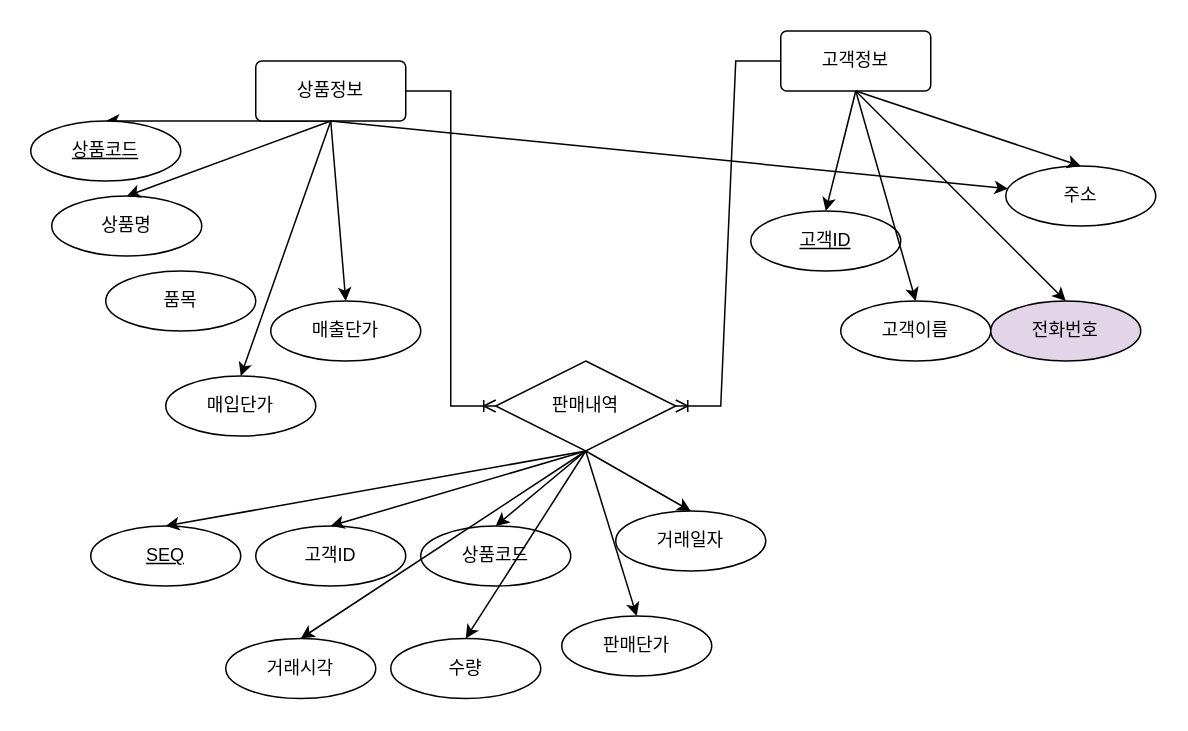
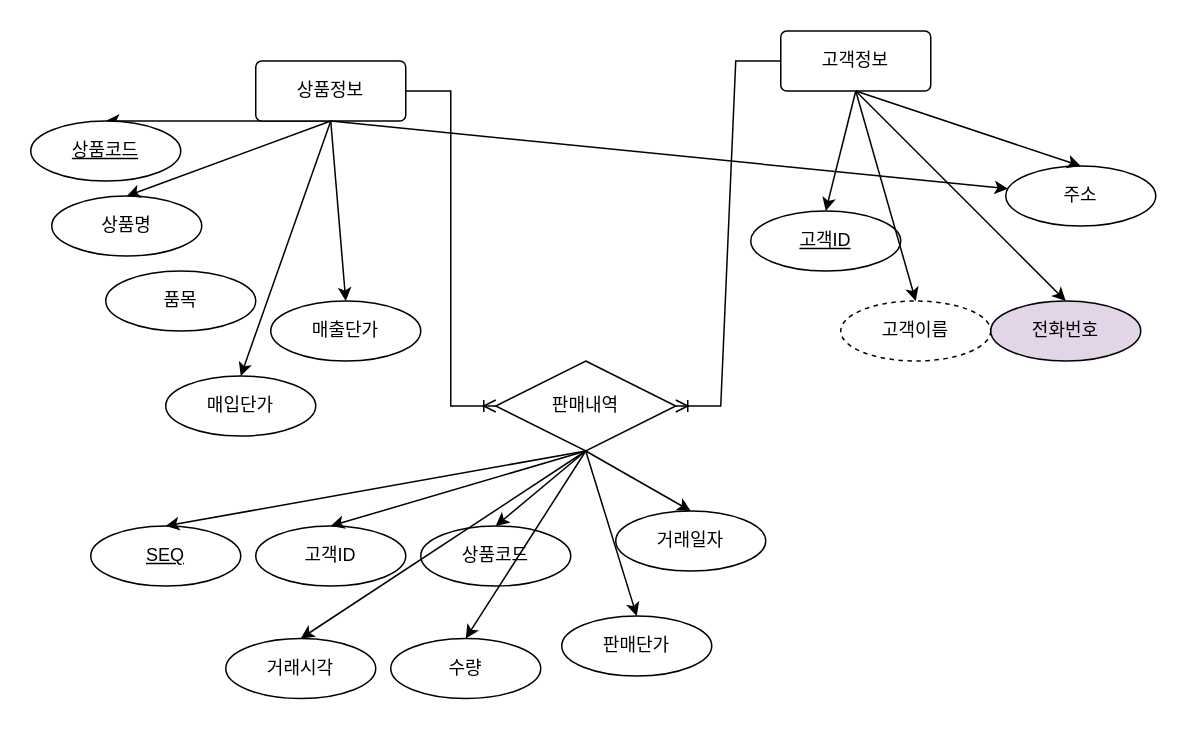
(916, 331) -> (916, 331)
